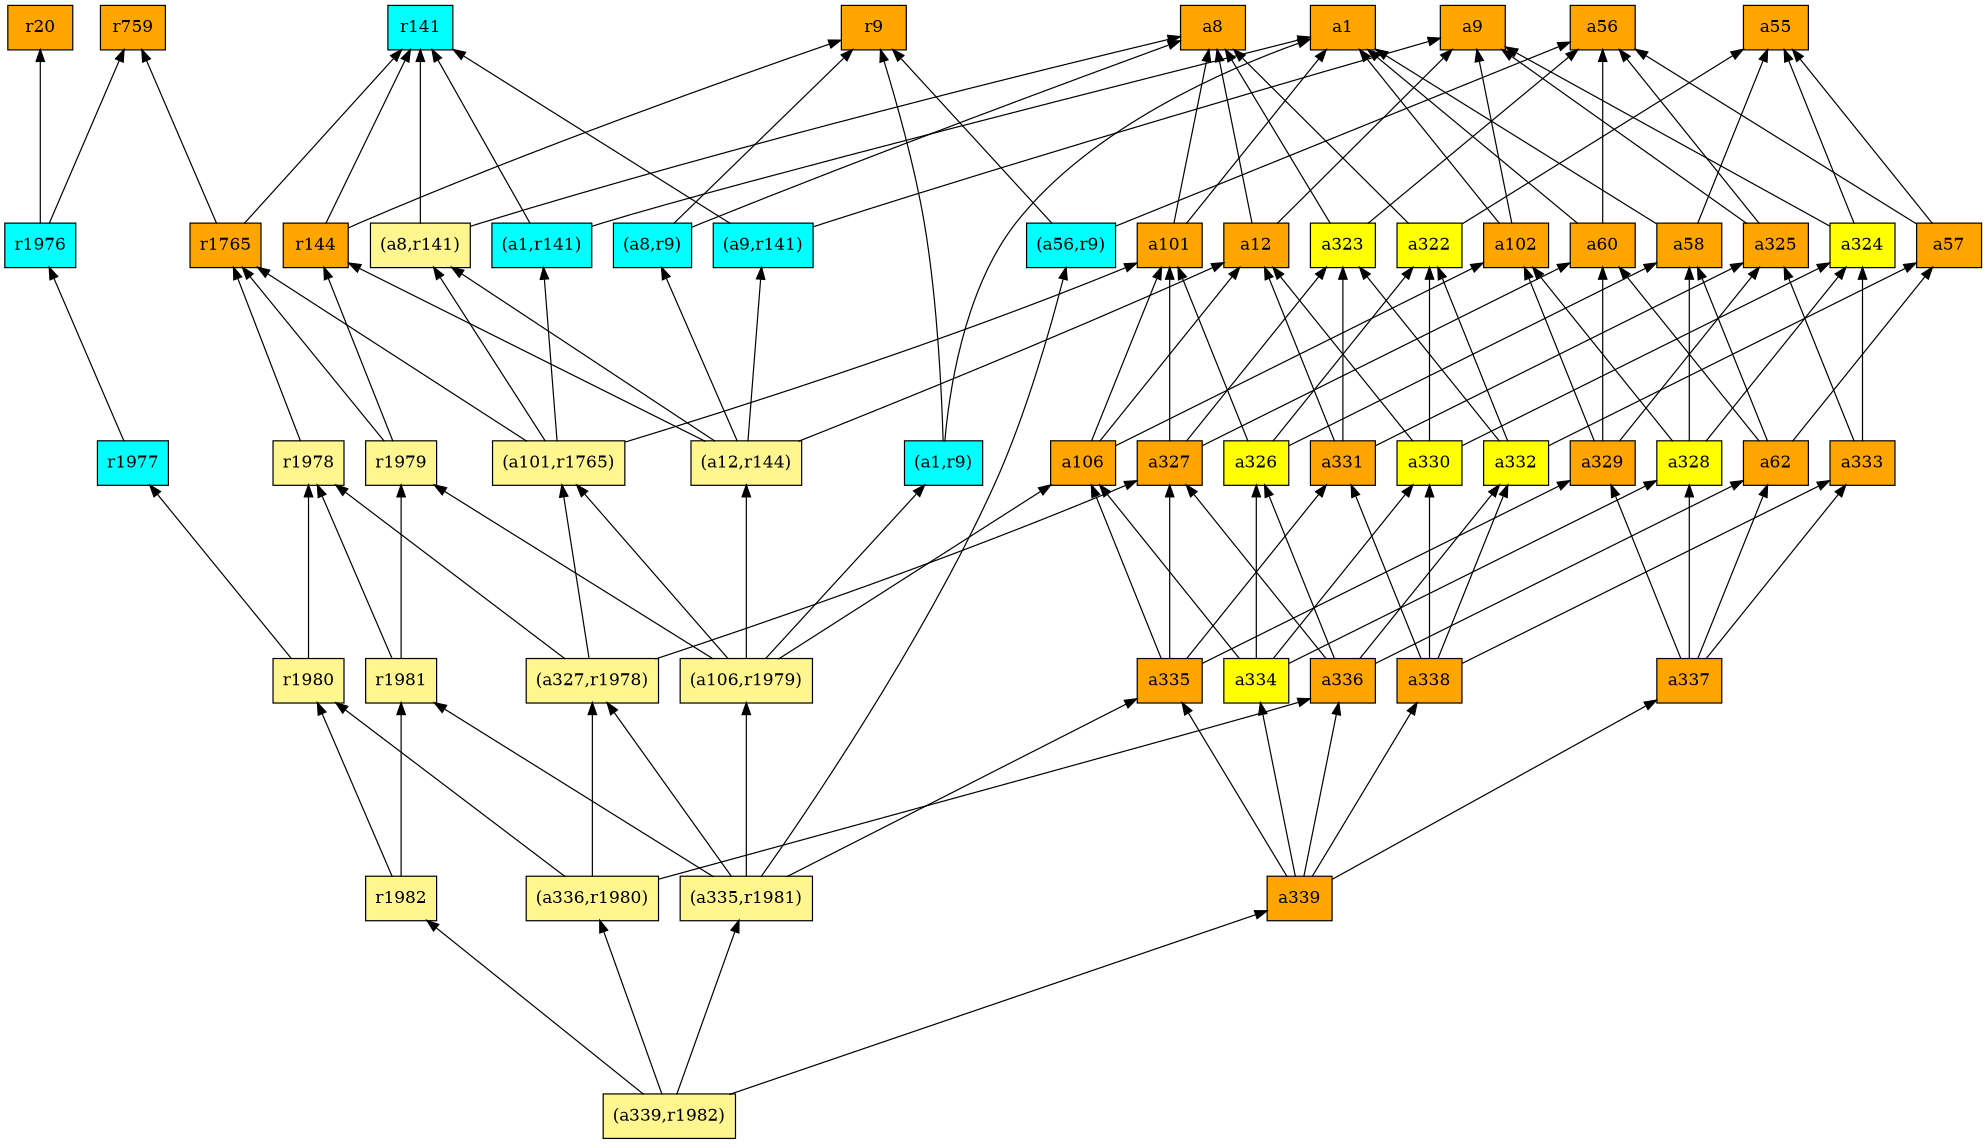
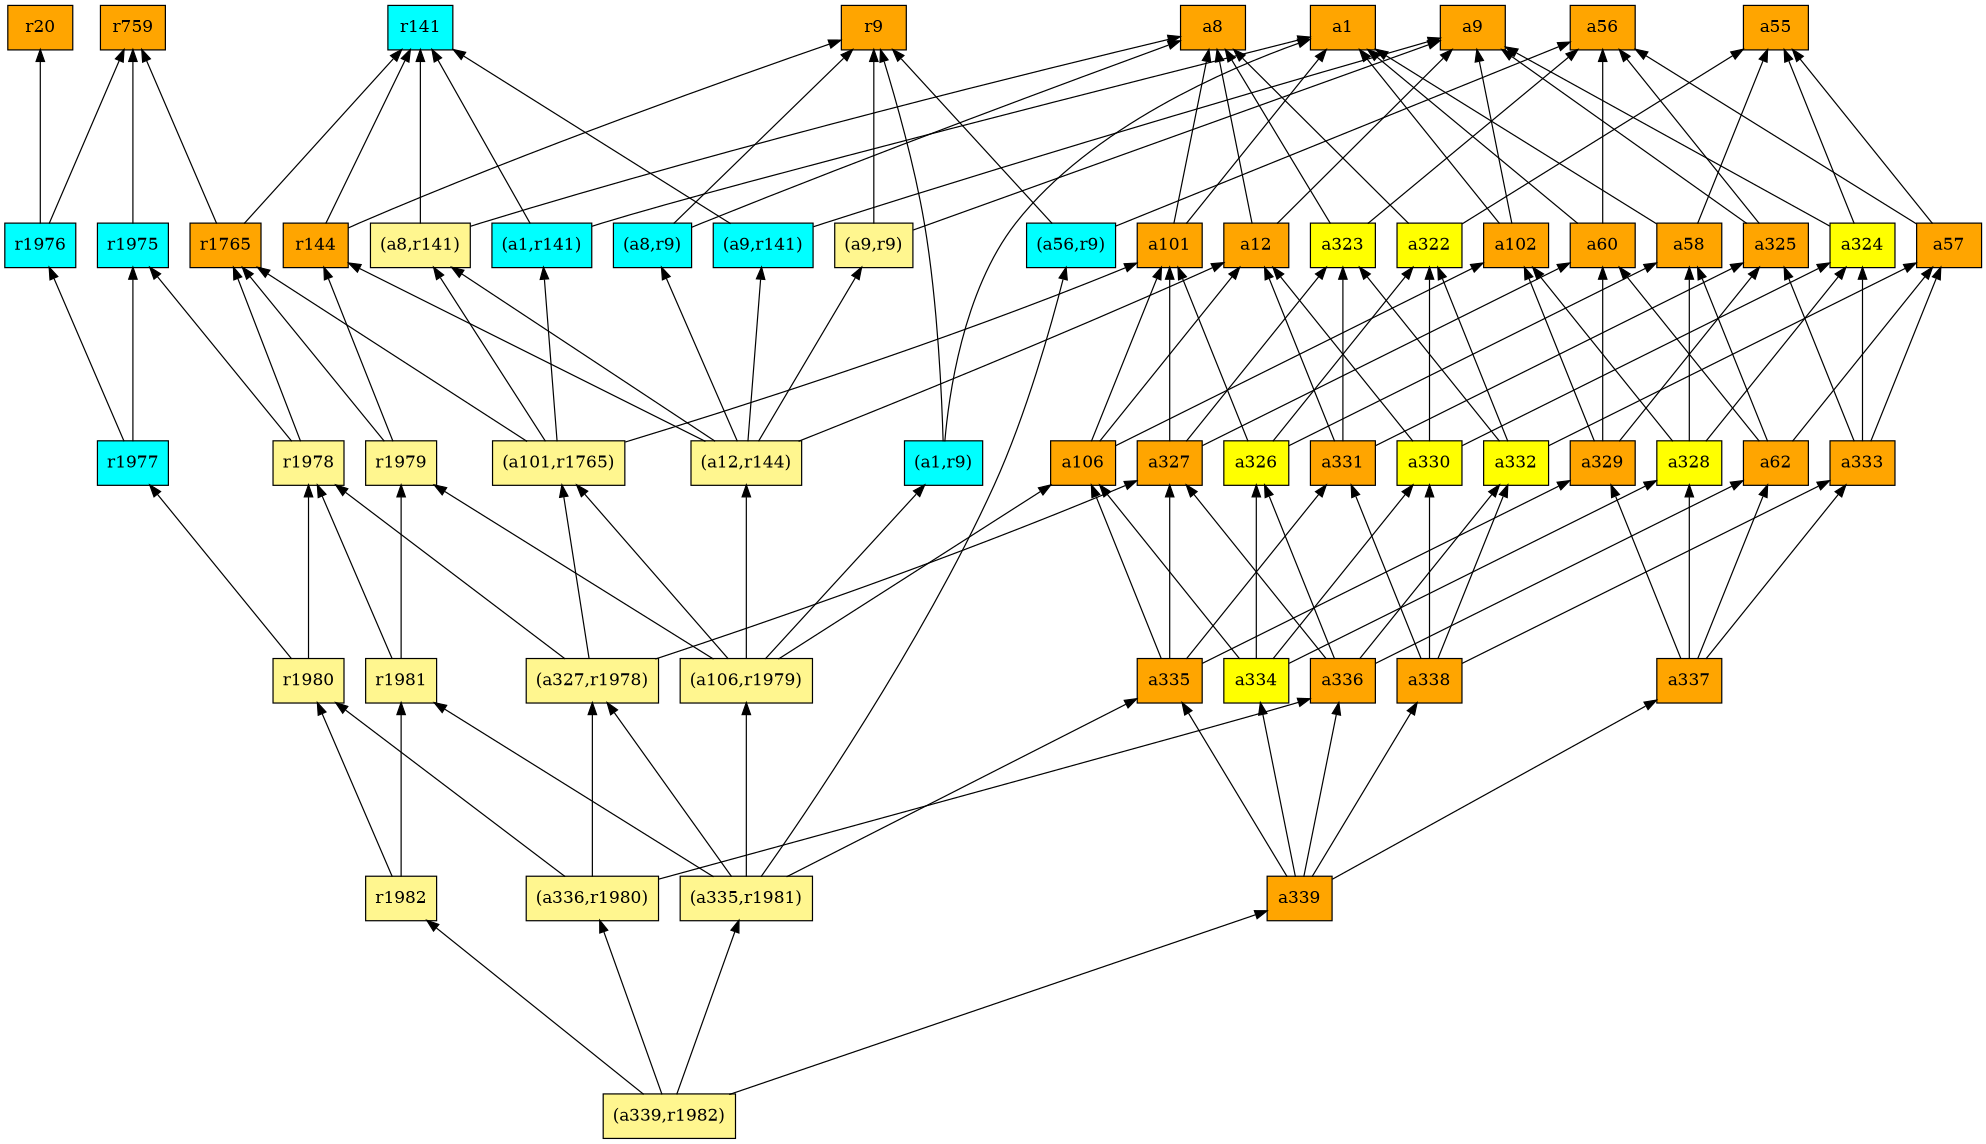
none -> (133, 245)
none -> (874, 245)
none -> (1903, 360)
